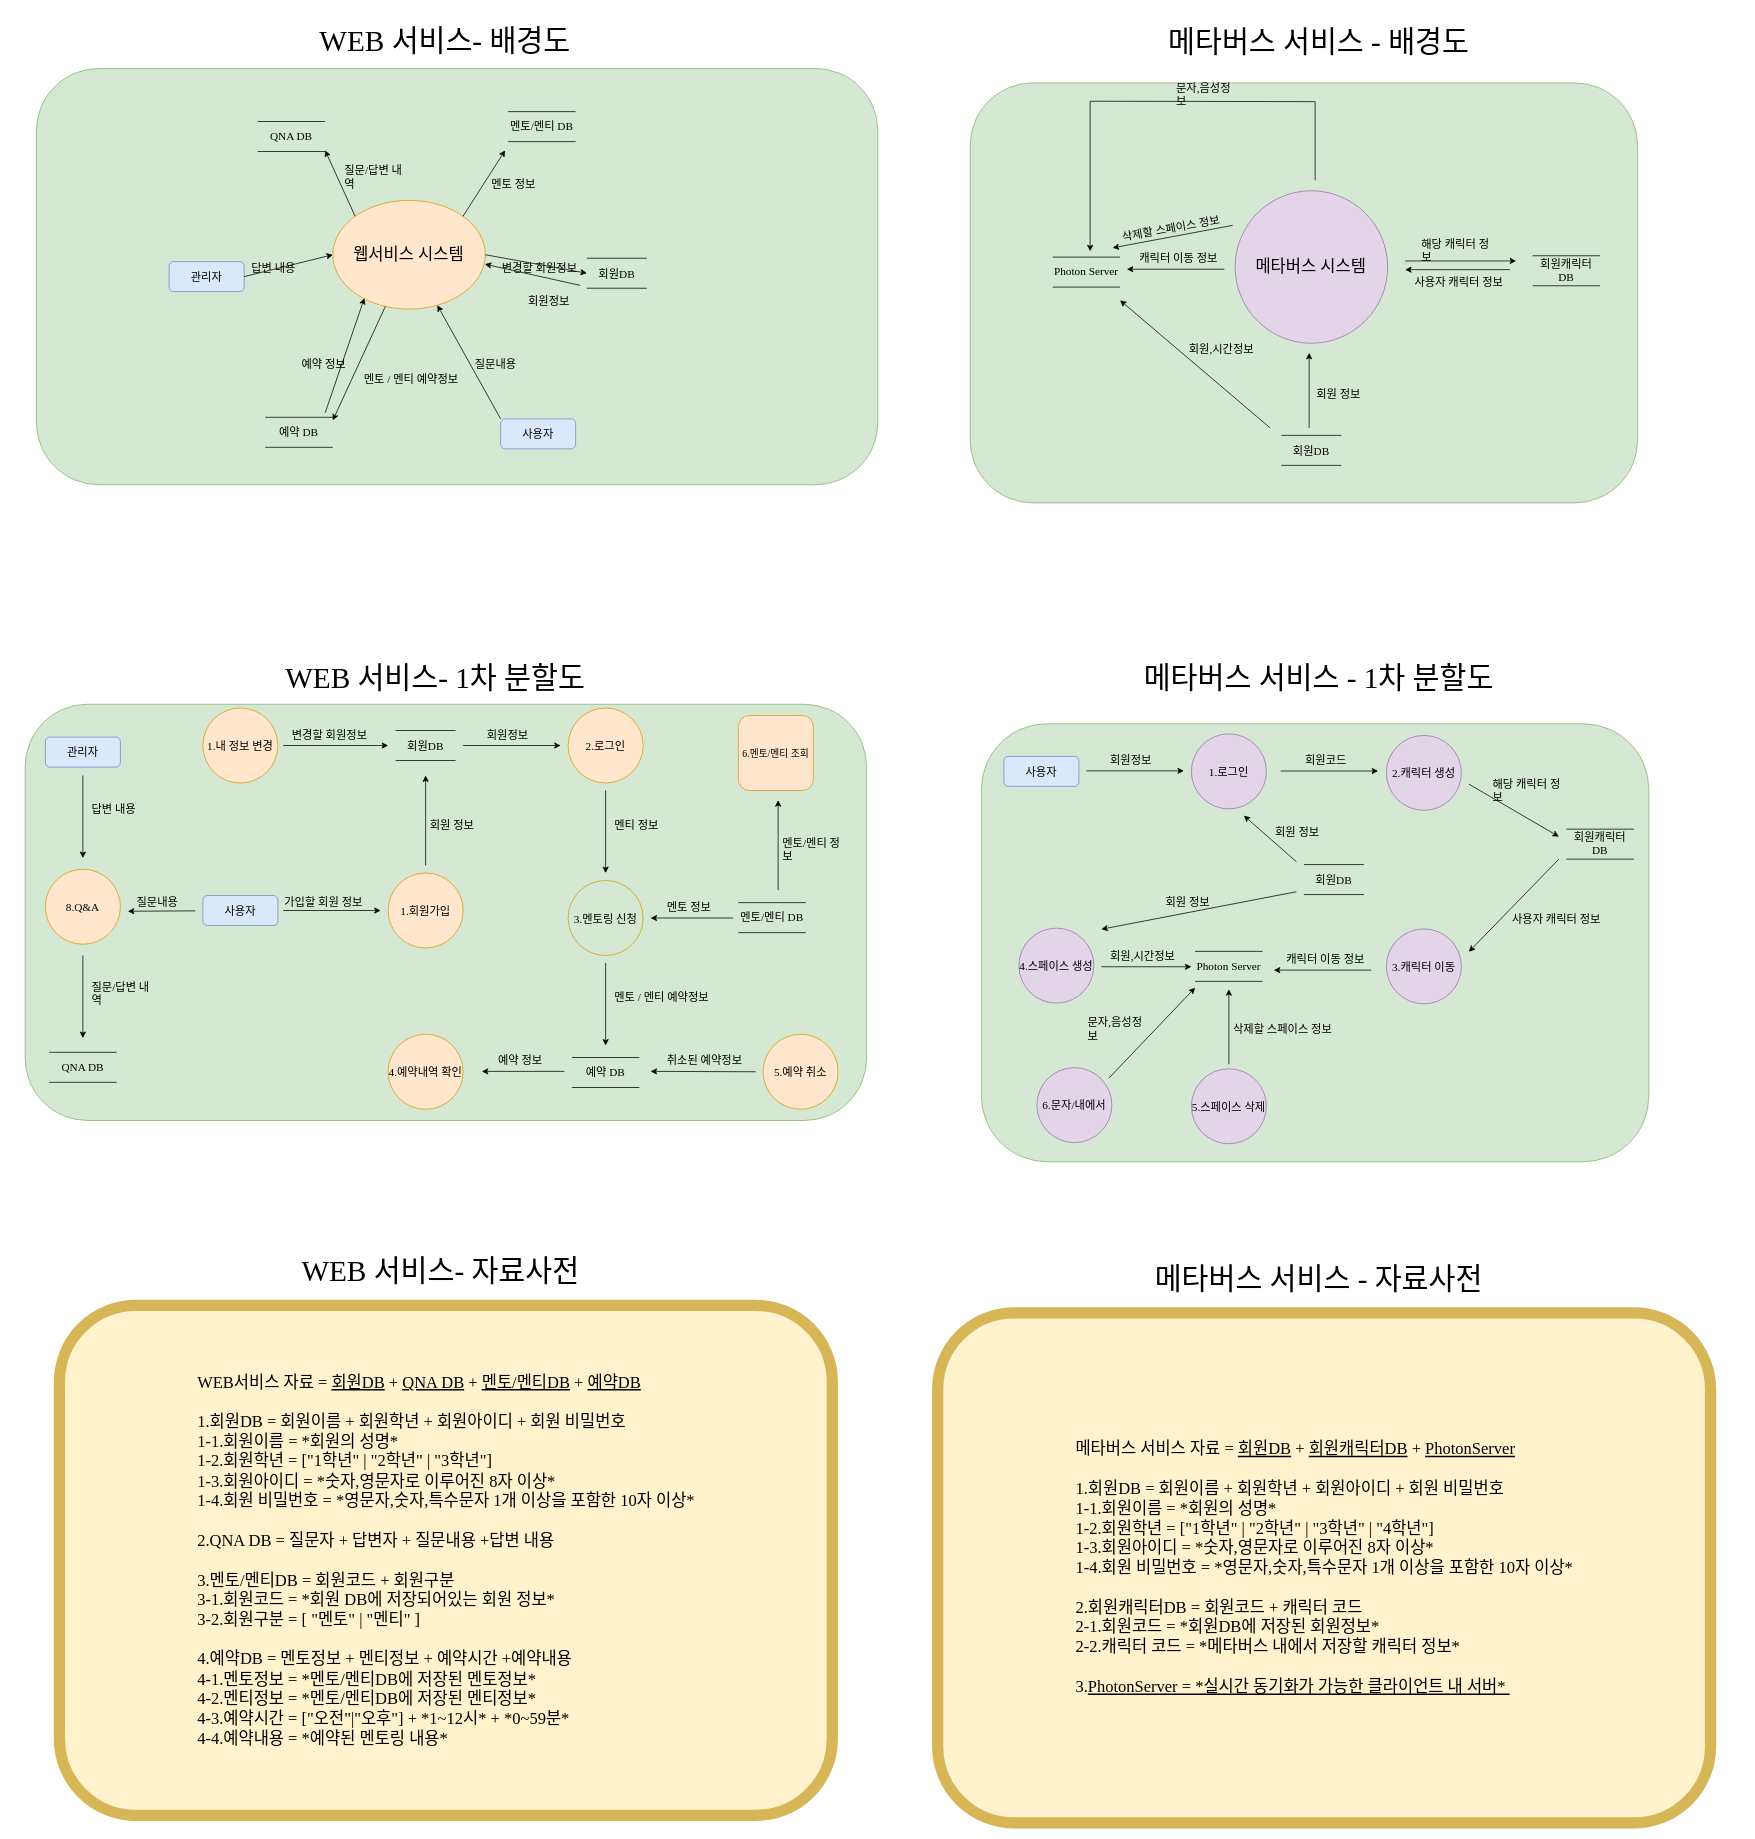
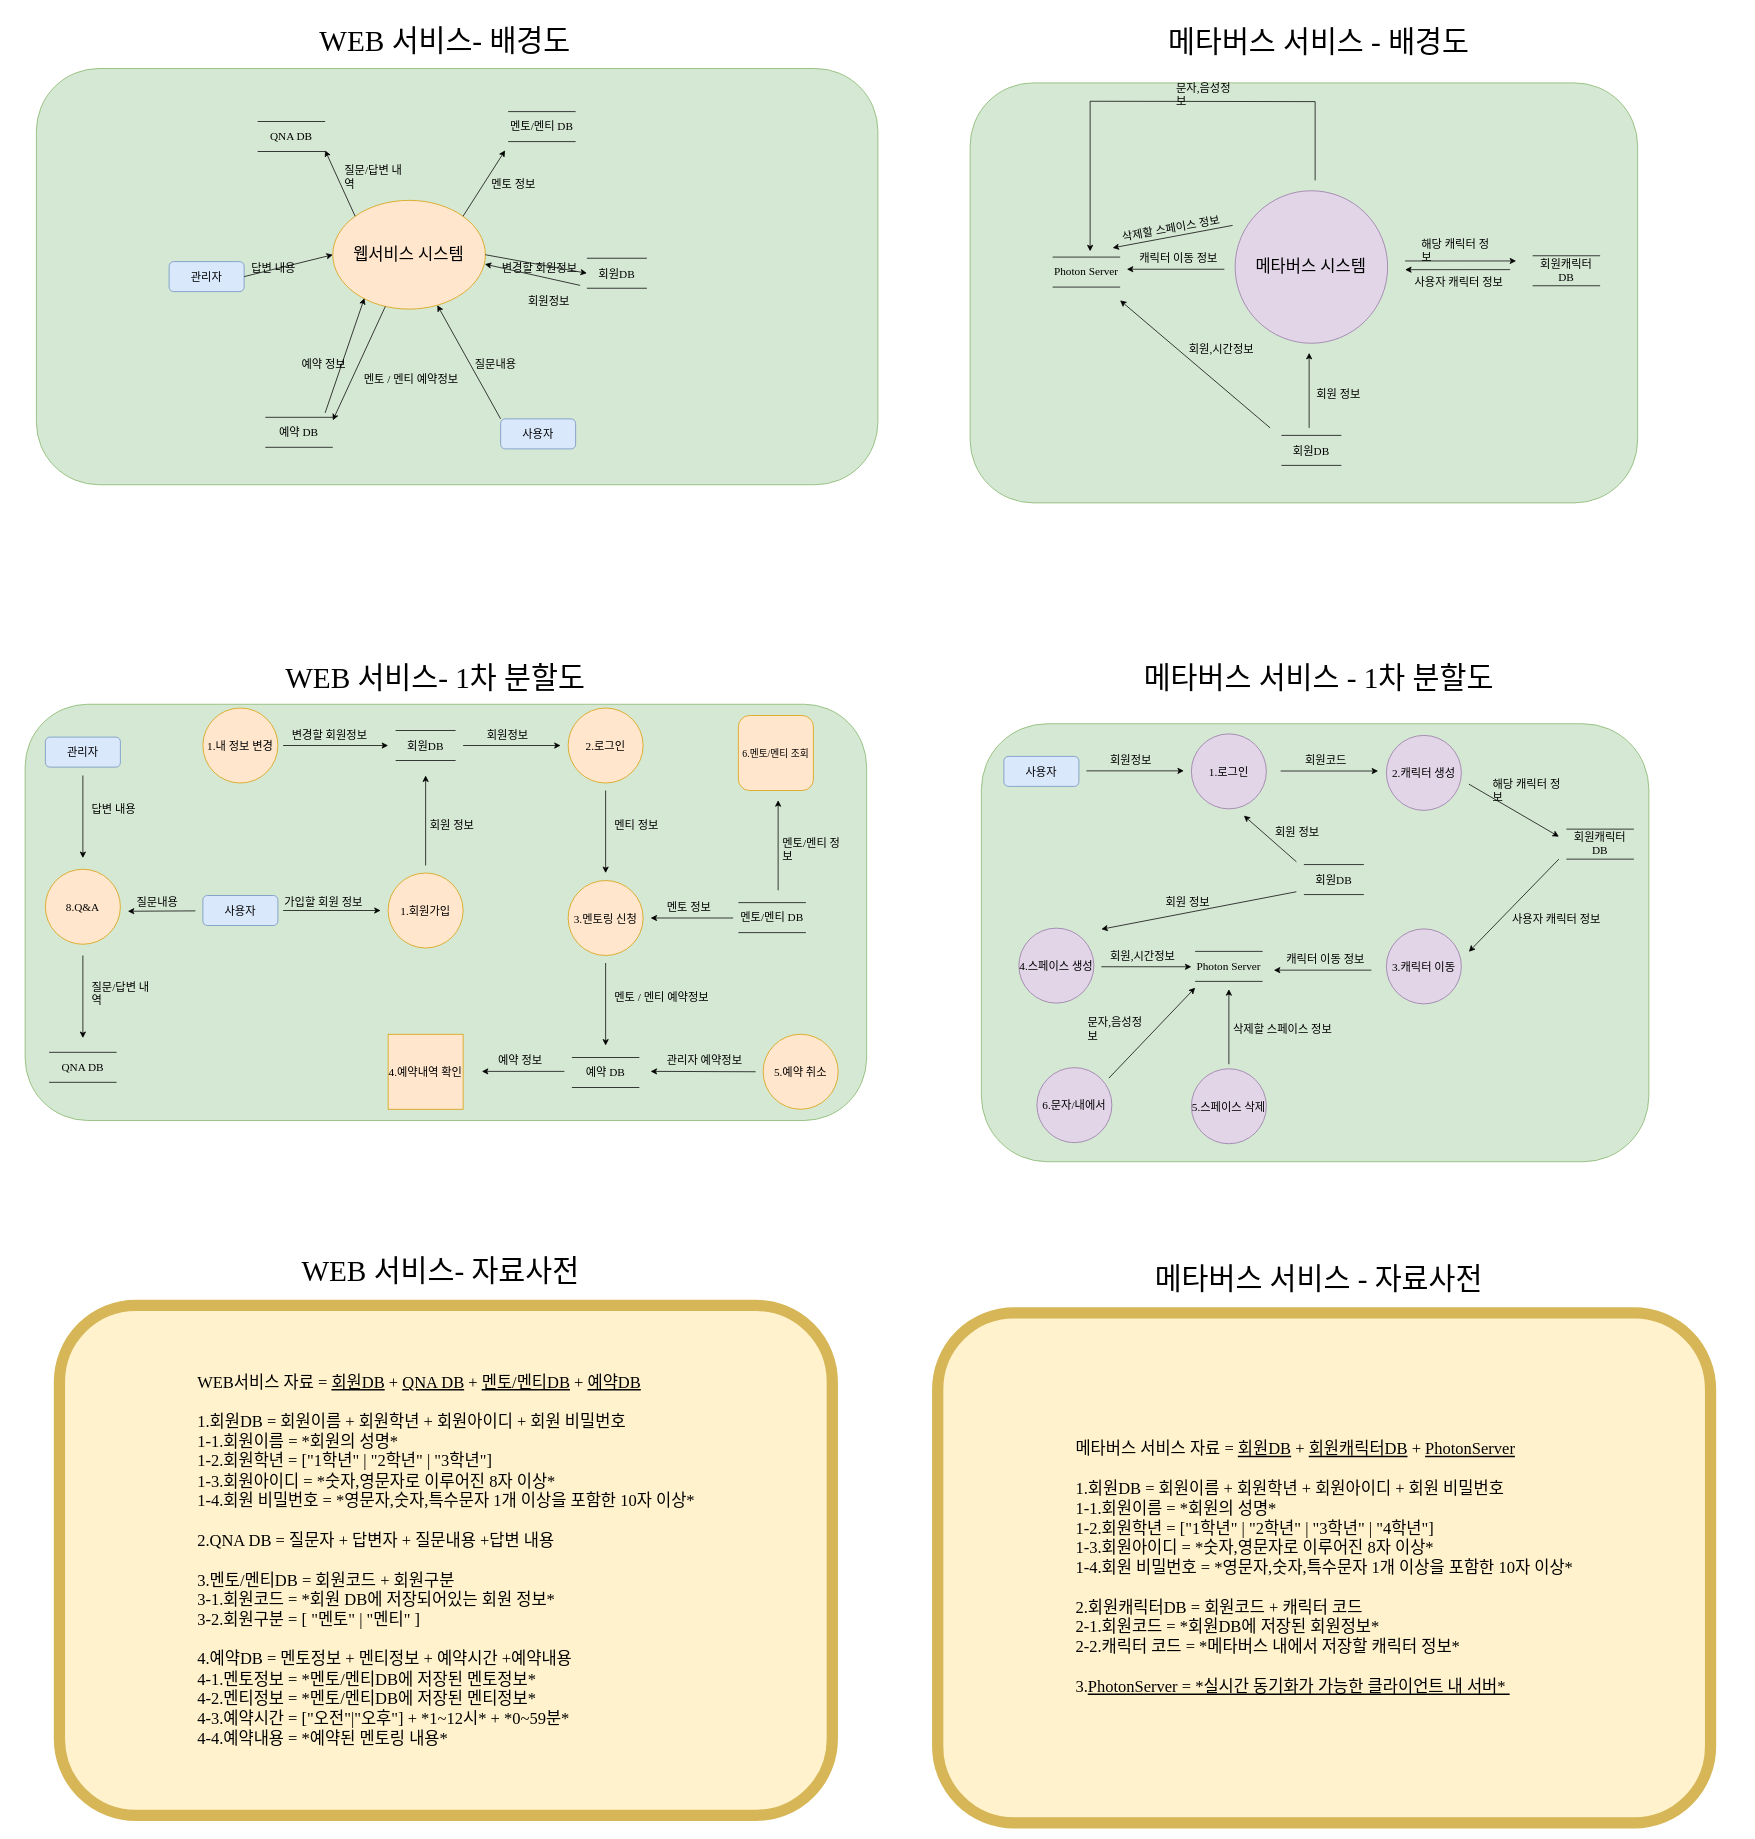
(606, 918) -> (606, 918)
(708, 1060) -> (708, 1060)
(426, 1072) -> (426, 1072)
